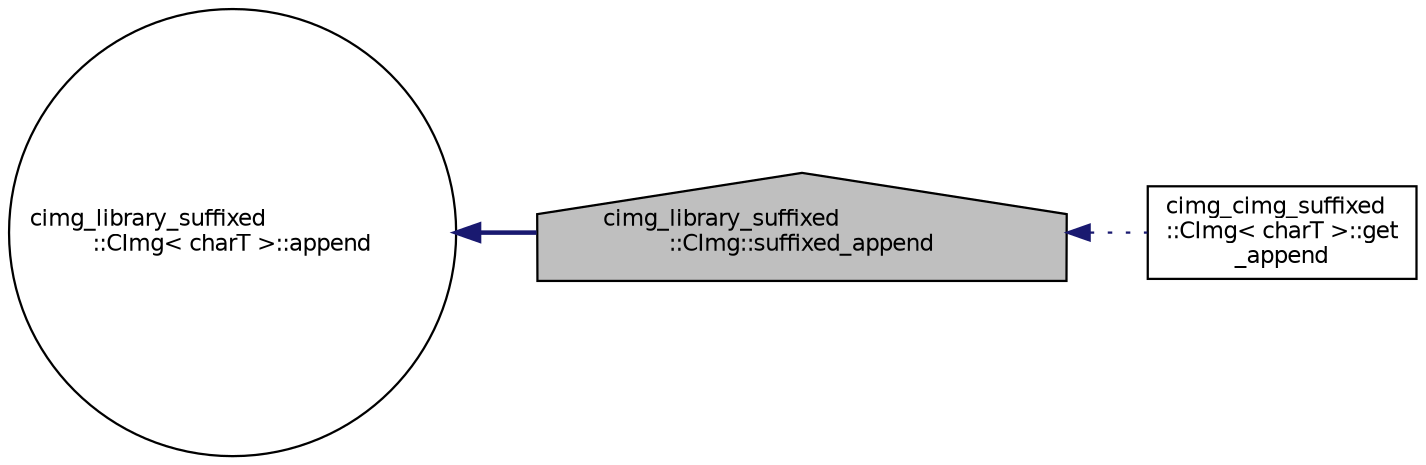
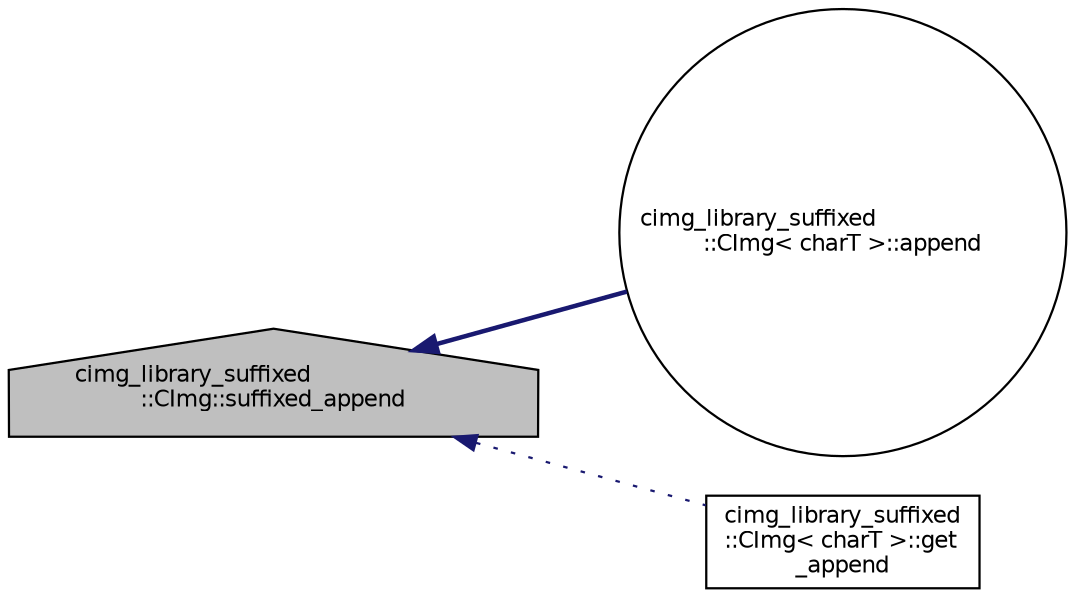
(508, 233) -> (532, 318)
(1282, 233) -> (843, 542)
